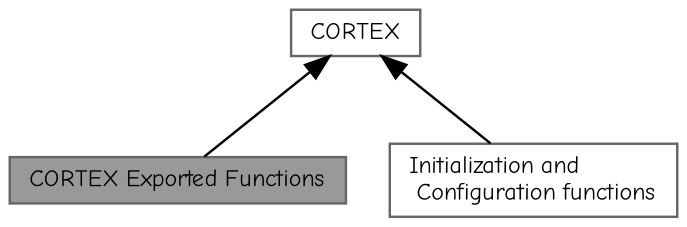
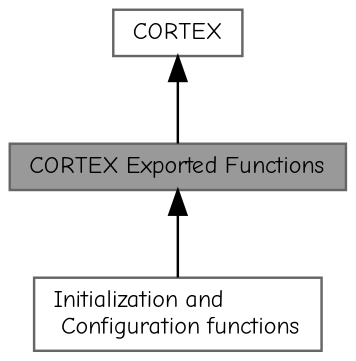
(446, 108) -> (178, 246)
